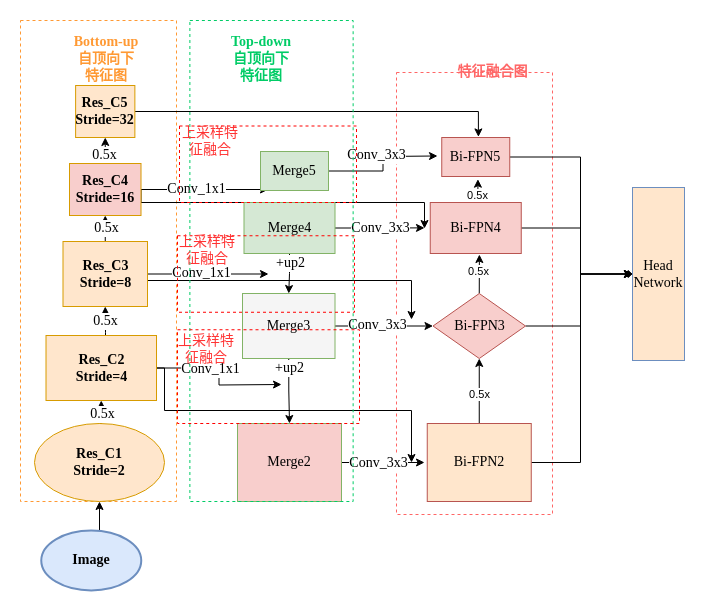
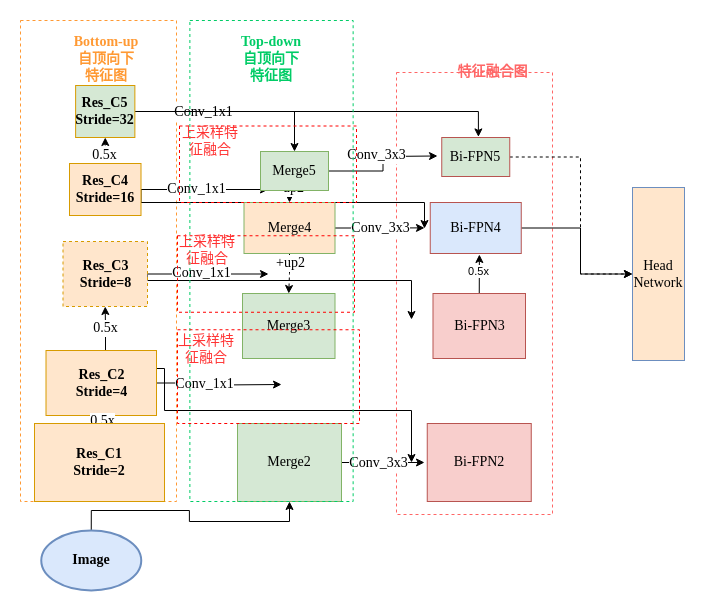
(262, 60) -> (272, 60)
(105, 112) -> (105, 112)
none -> (295, 129)
(105, 146) -> (105, 146)
(476, 157) -> (476, 157)
(581, 157) -> (581, 157)
(105, 190) -> (105, 190)
none -> (290, 191)
(478, 193) -> none
(290, 228) -> (290, 228)
(476, 228) -> (476, 228)
(578, 228) -> (578, 228)
(105, 232) -> none
(105, 274) -> (105, 274)
(289, 278) -> (289, 278)
(289, 326) -> (289, 326)
(378, 326) -> none
(479, 326) -> (479, 326)
(552, 326) -> none
(101, 368) -> (101, 383)
(289, 388) -> none
(479, 394) -> none
(581, 420) -> none
(100, 463) -> (100, 463)
(290, 463) -> (290, 463)
(479, 463) -> (479, 463)
(100, 523) -> (189, 514)
